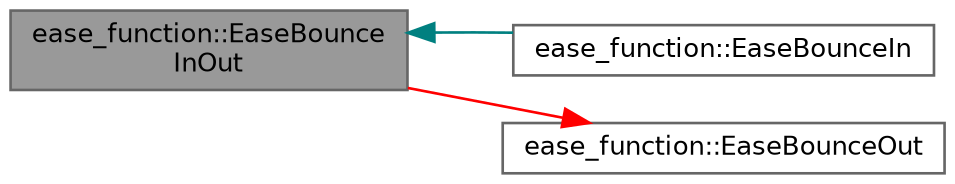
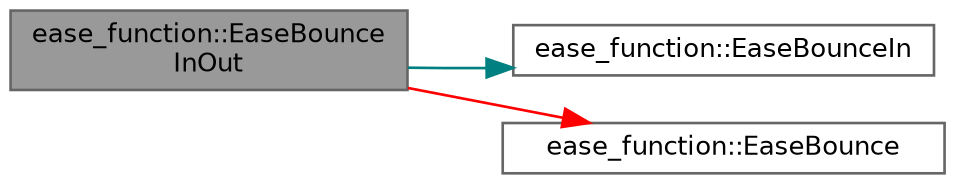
(474, 32) -> (447, 68)
(724, 148) -> (724, 148)
